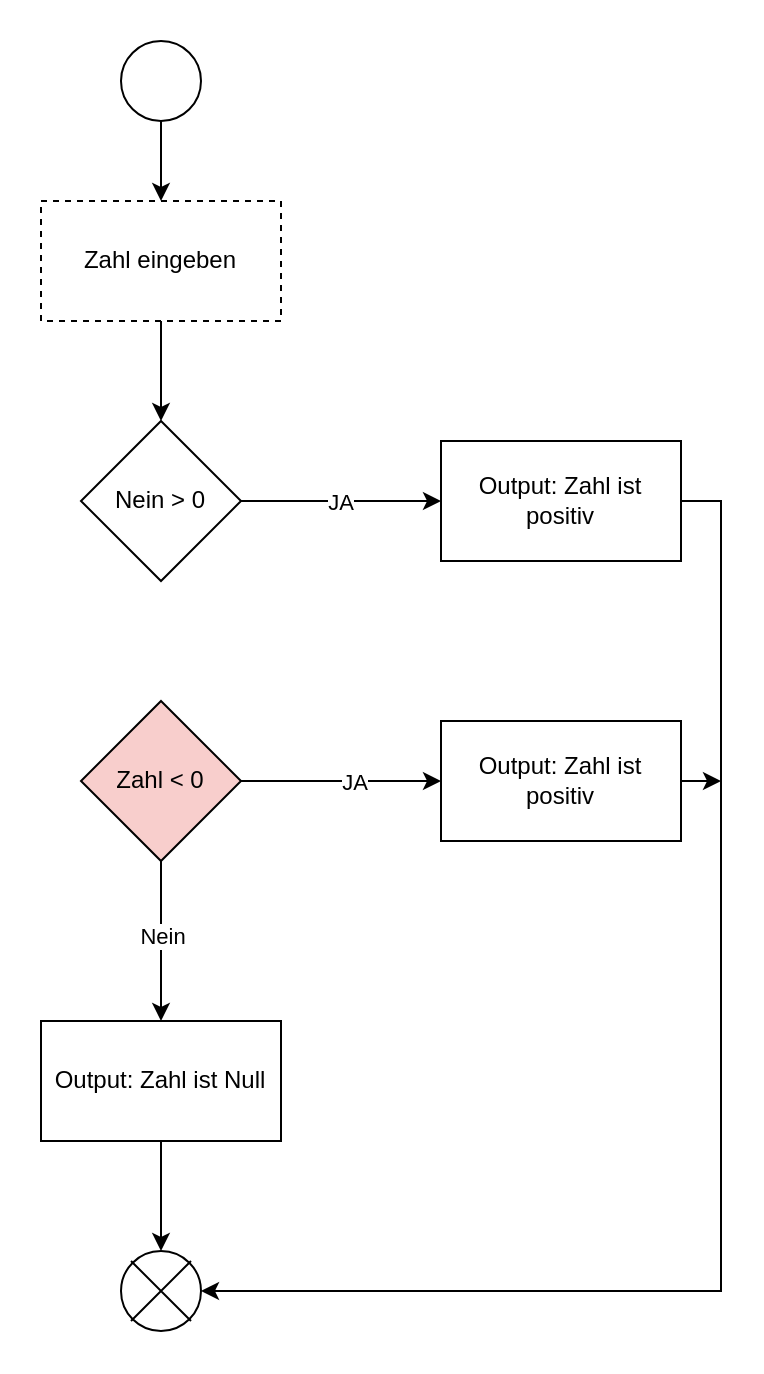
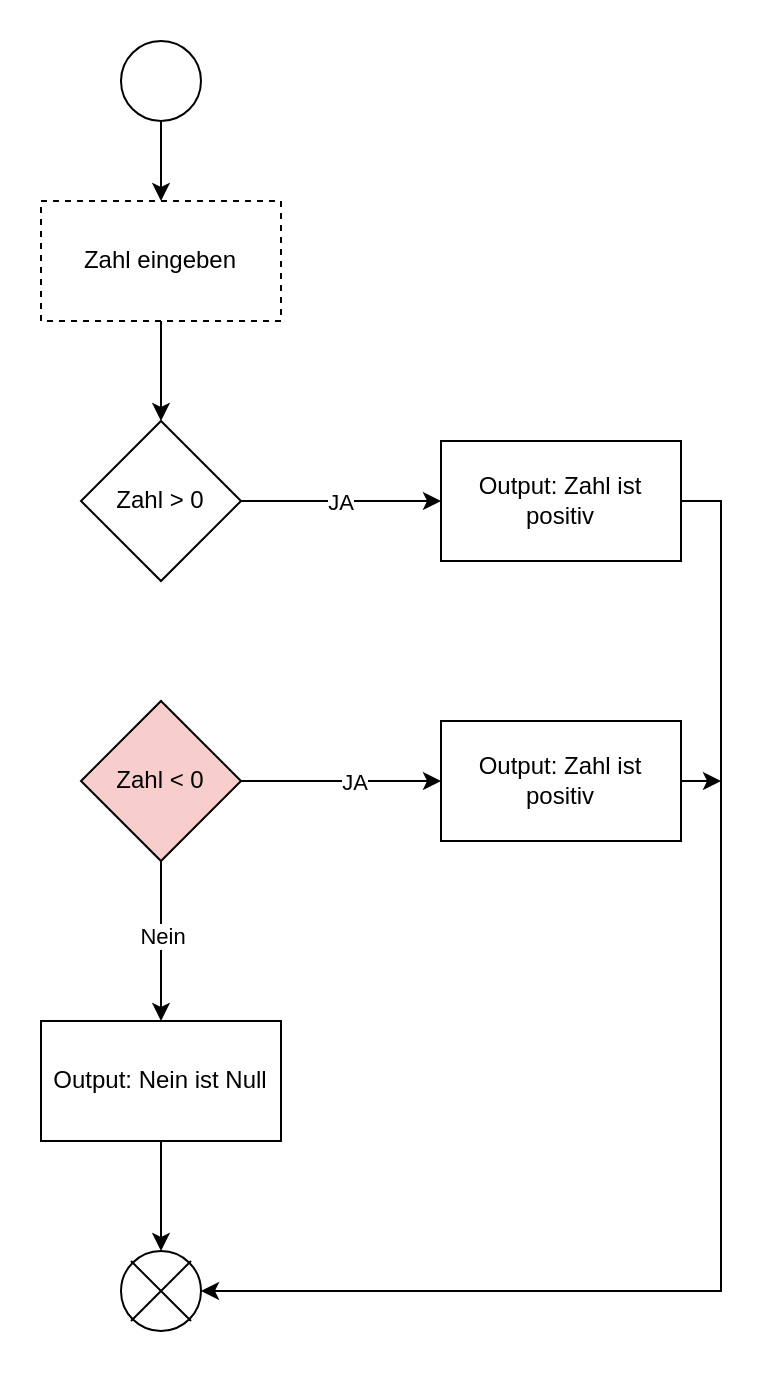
(161, 501) -> (161, 501)
(161, 1081) -> (161, 1081)
